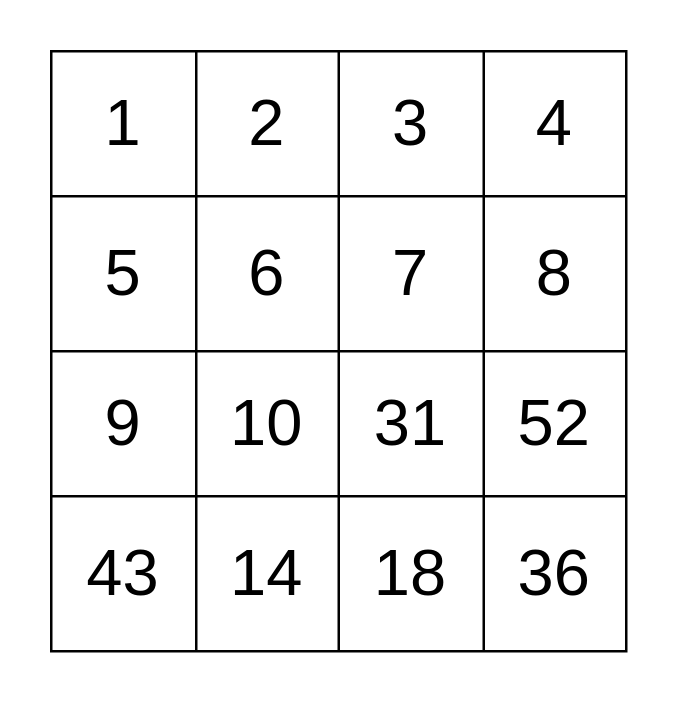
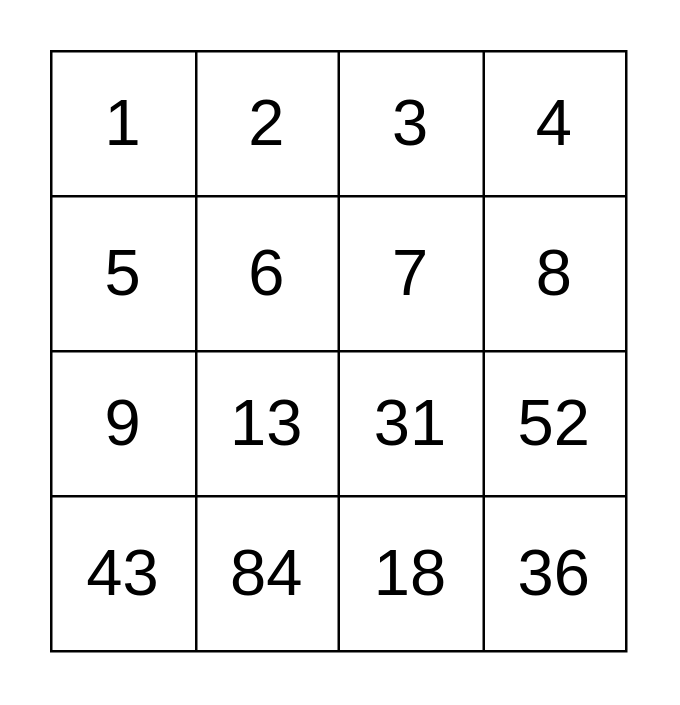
(268, 424) -> (268, 424)
(268, 574) -> (268, 574)
